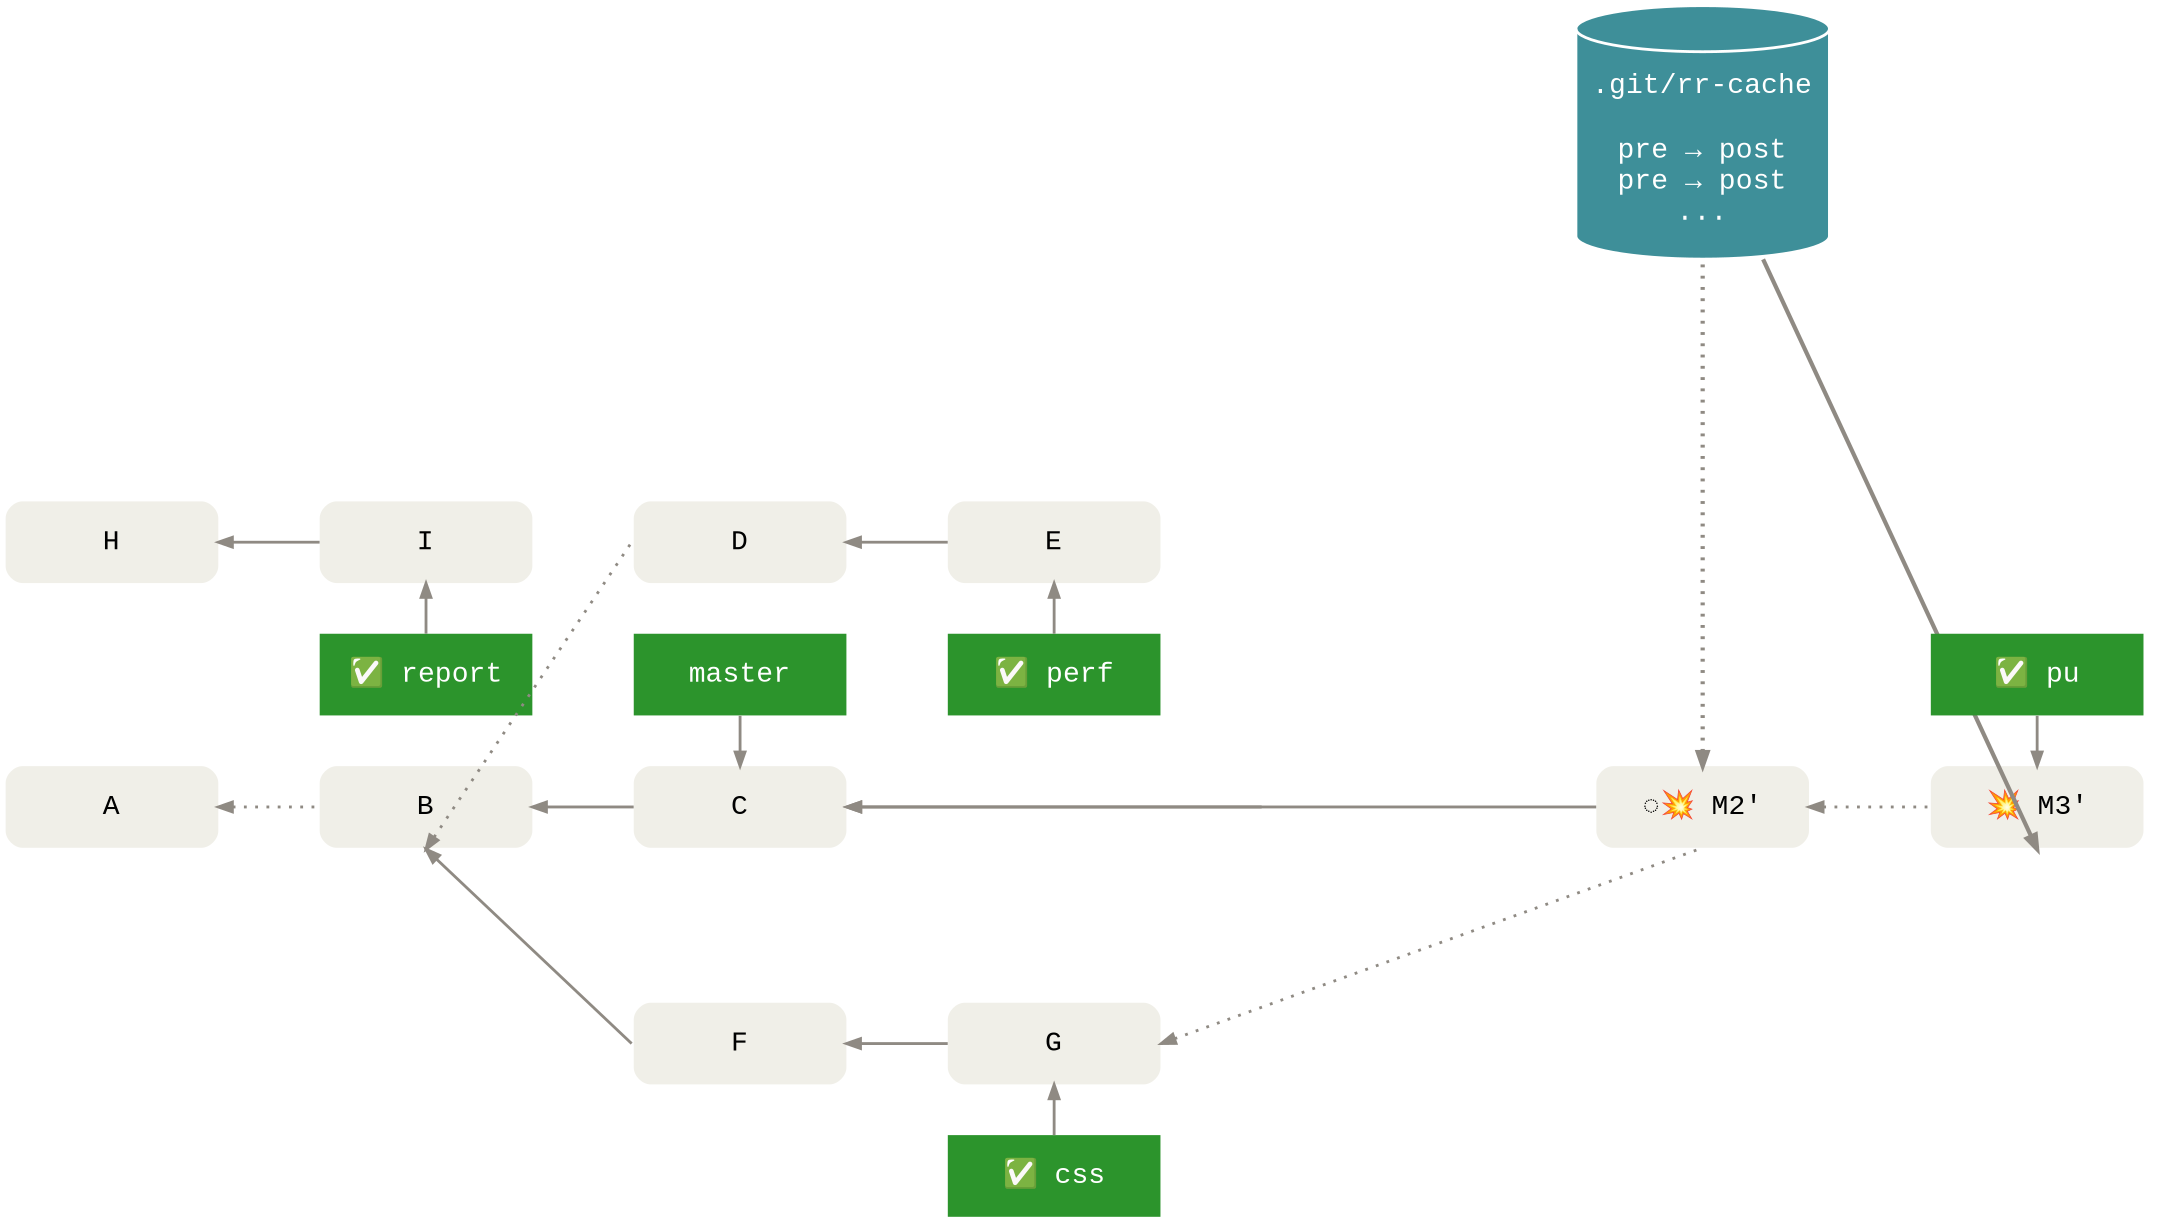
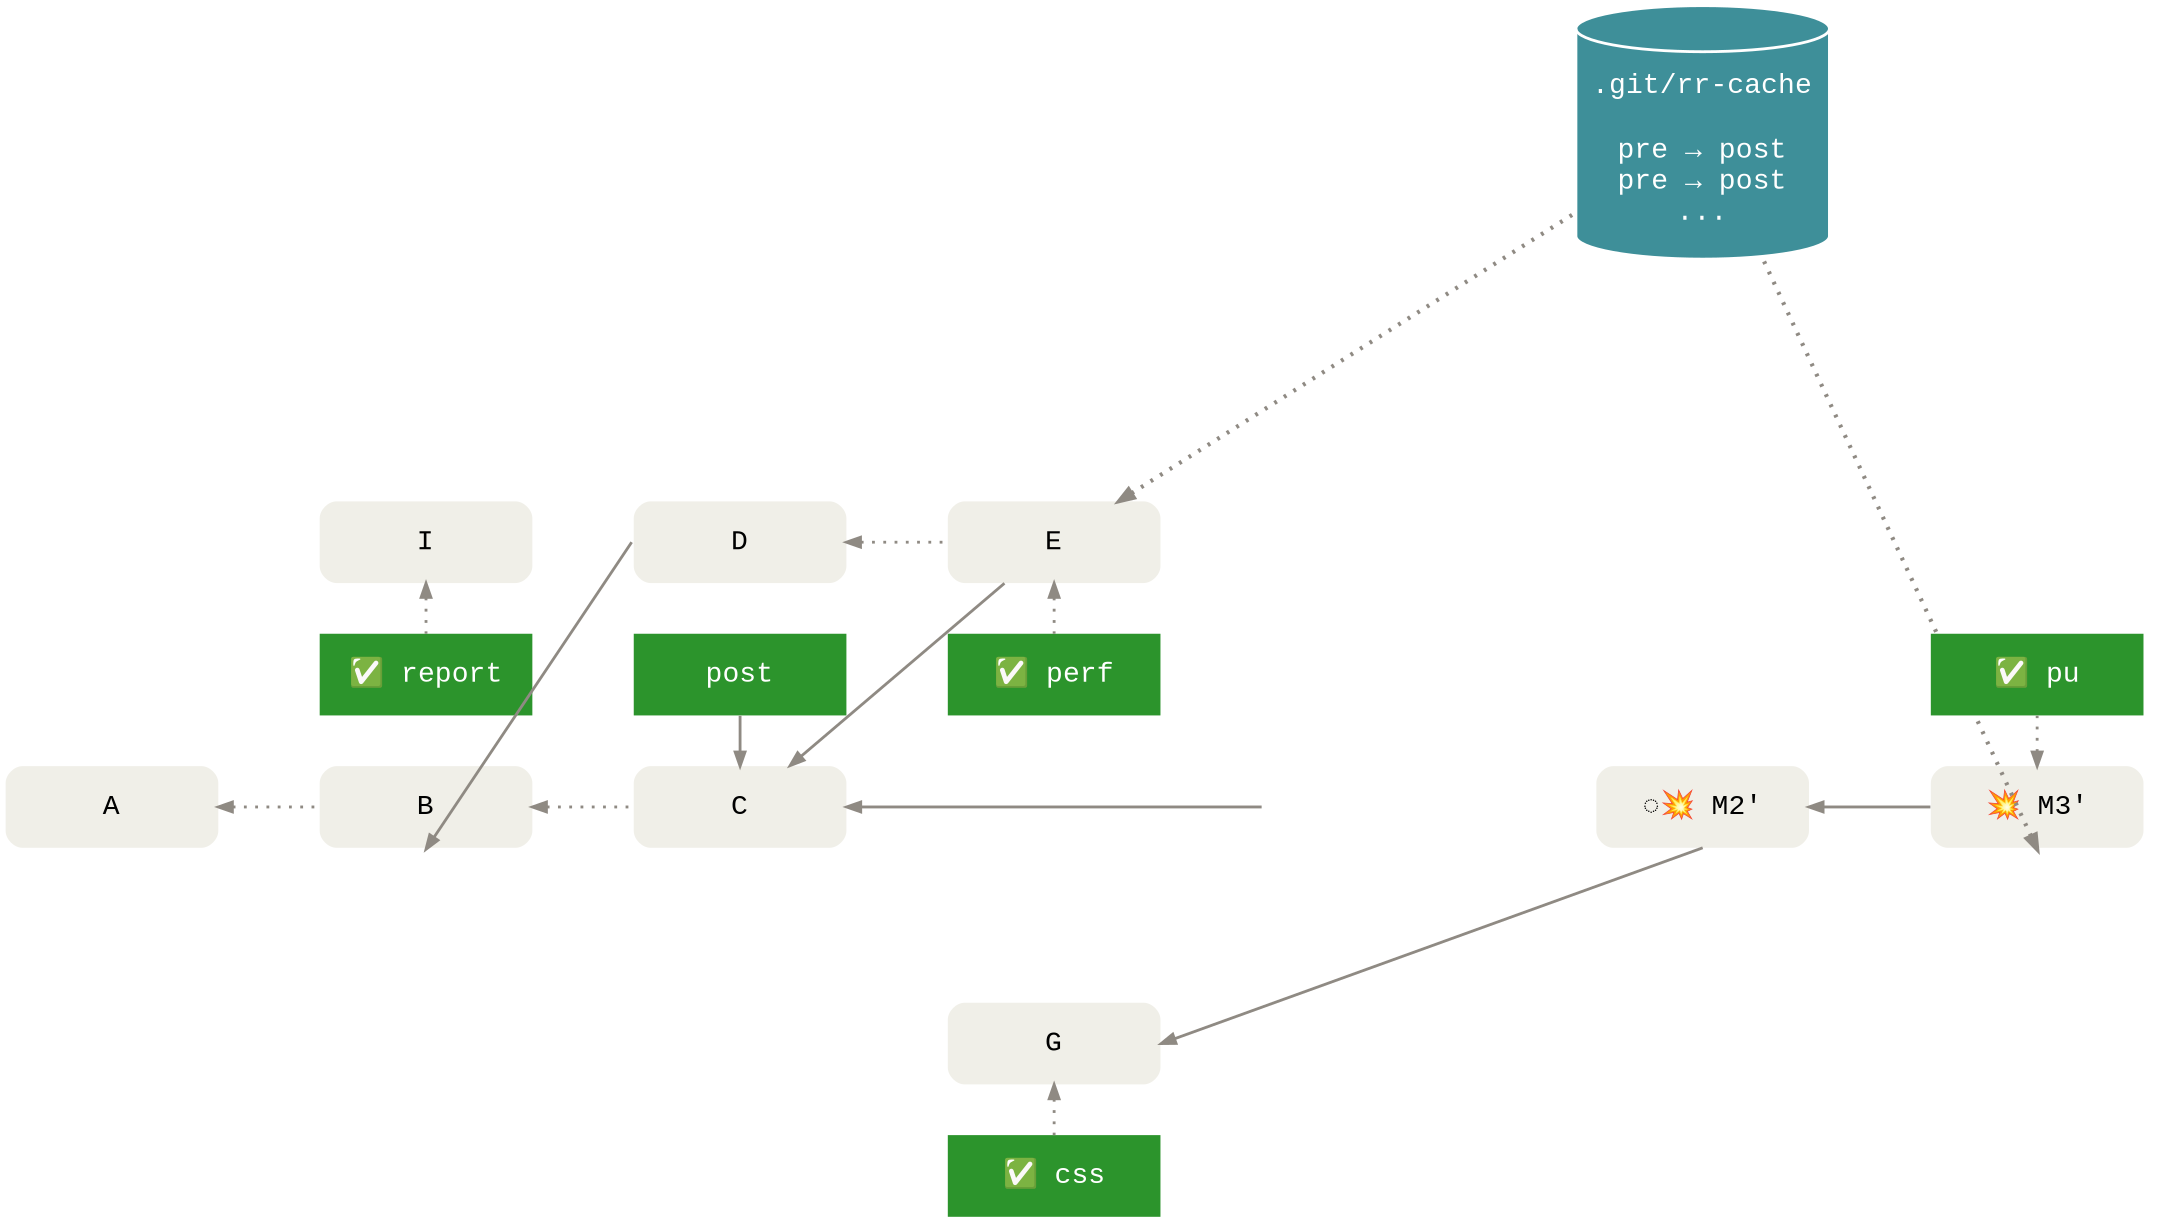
(1703, 506) -> (1353, 353)
(112, 542) -> none
(904, 542) -> (904, 542)
(1897, 548) -> (1897, 548)
(426, 616) -> (426, 616)
(1054, 616) -> (1054, 616)
(740, 675) -> (740, 675)
(533, 690) -> (533, 690)
(2037, 734) -> (2037, 734)
(590, 807) -> (590, 807)
(1284, 807) -> (903, 670)
(1877, 807) -> (1877, 807)
(1439, 943) -> (1439, 943)
(740, 1044) -> none
(1054, 1117) -> (1054, 1117)
